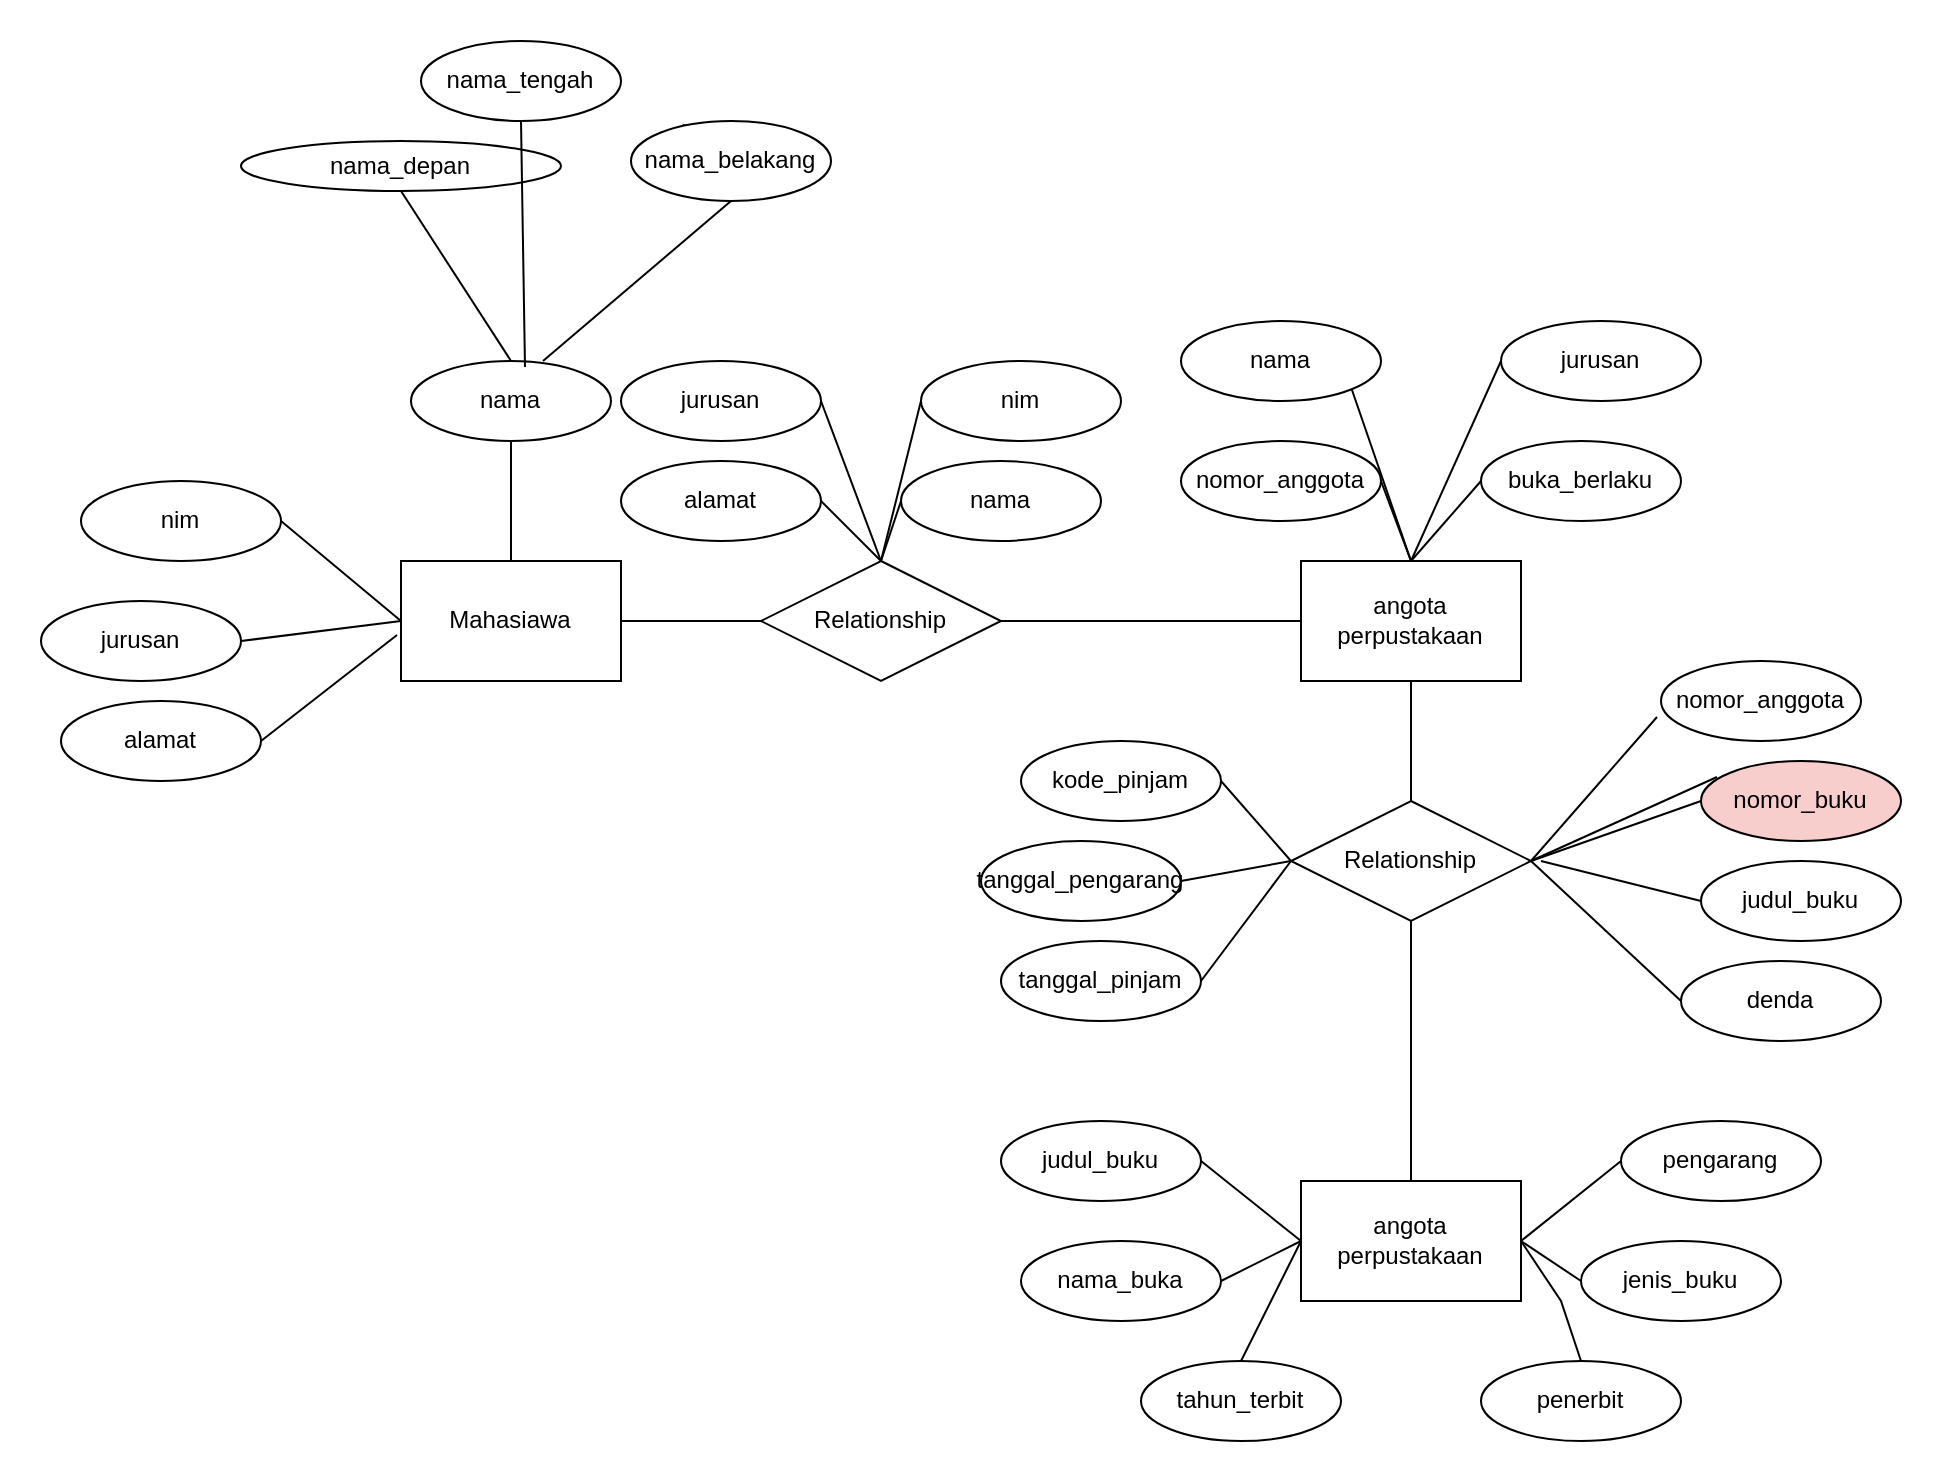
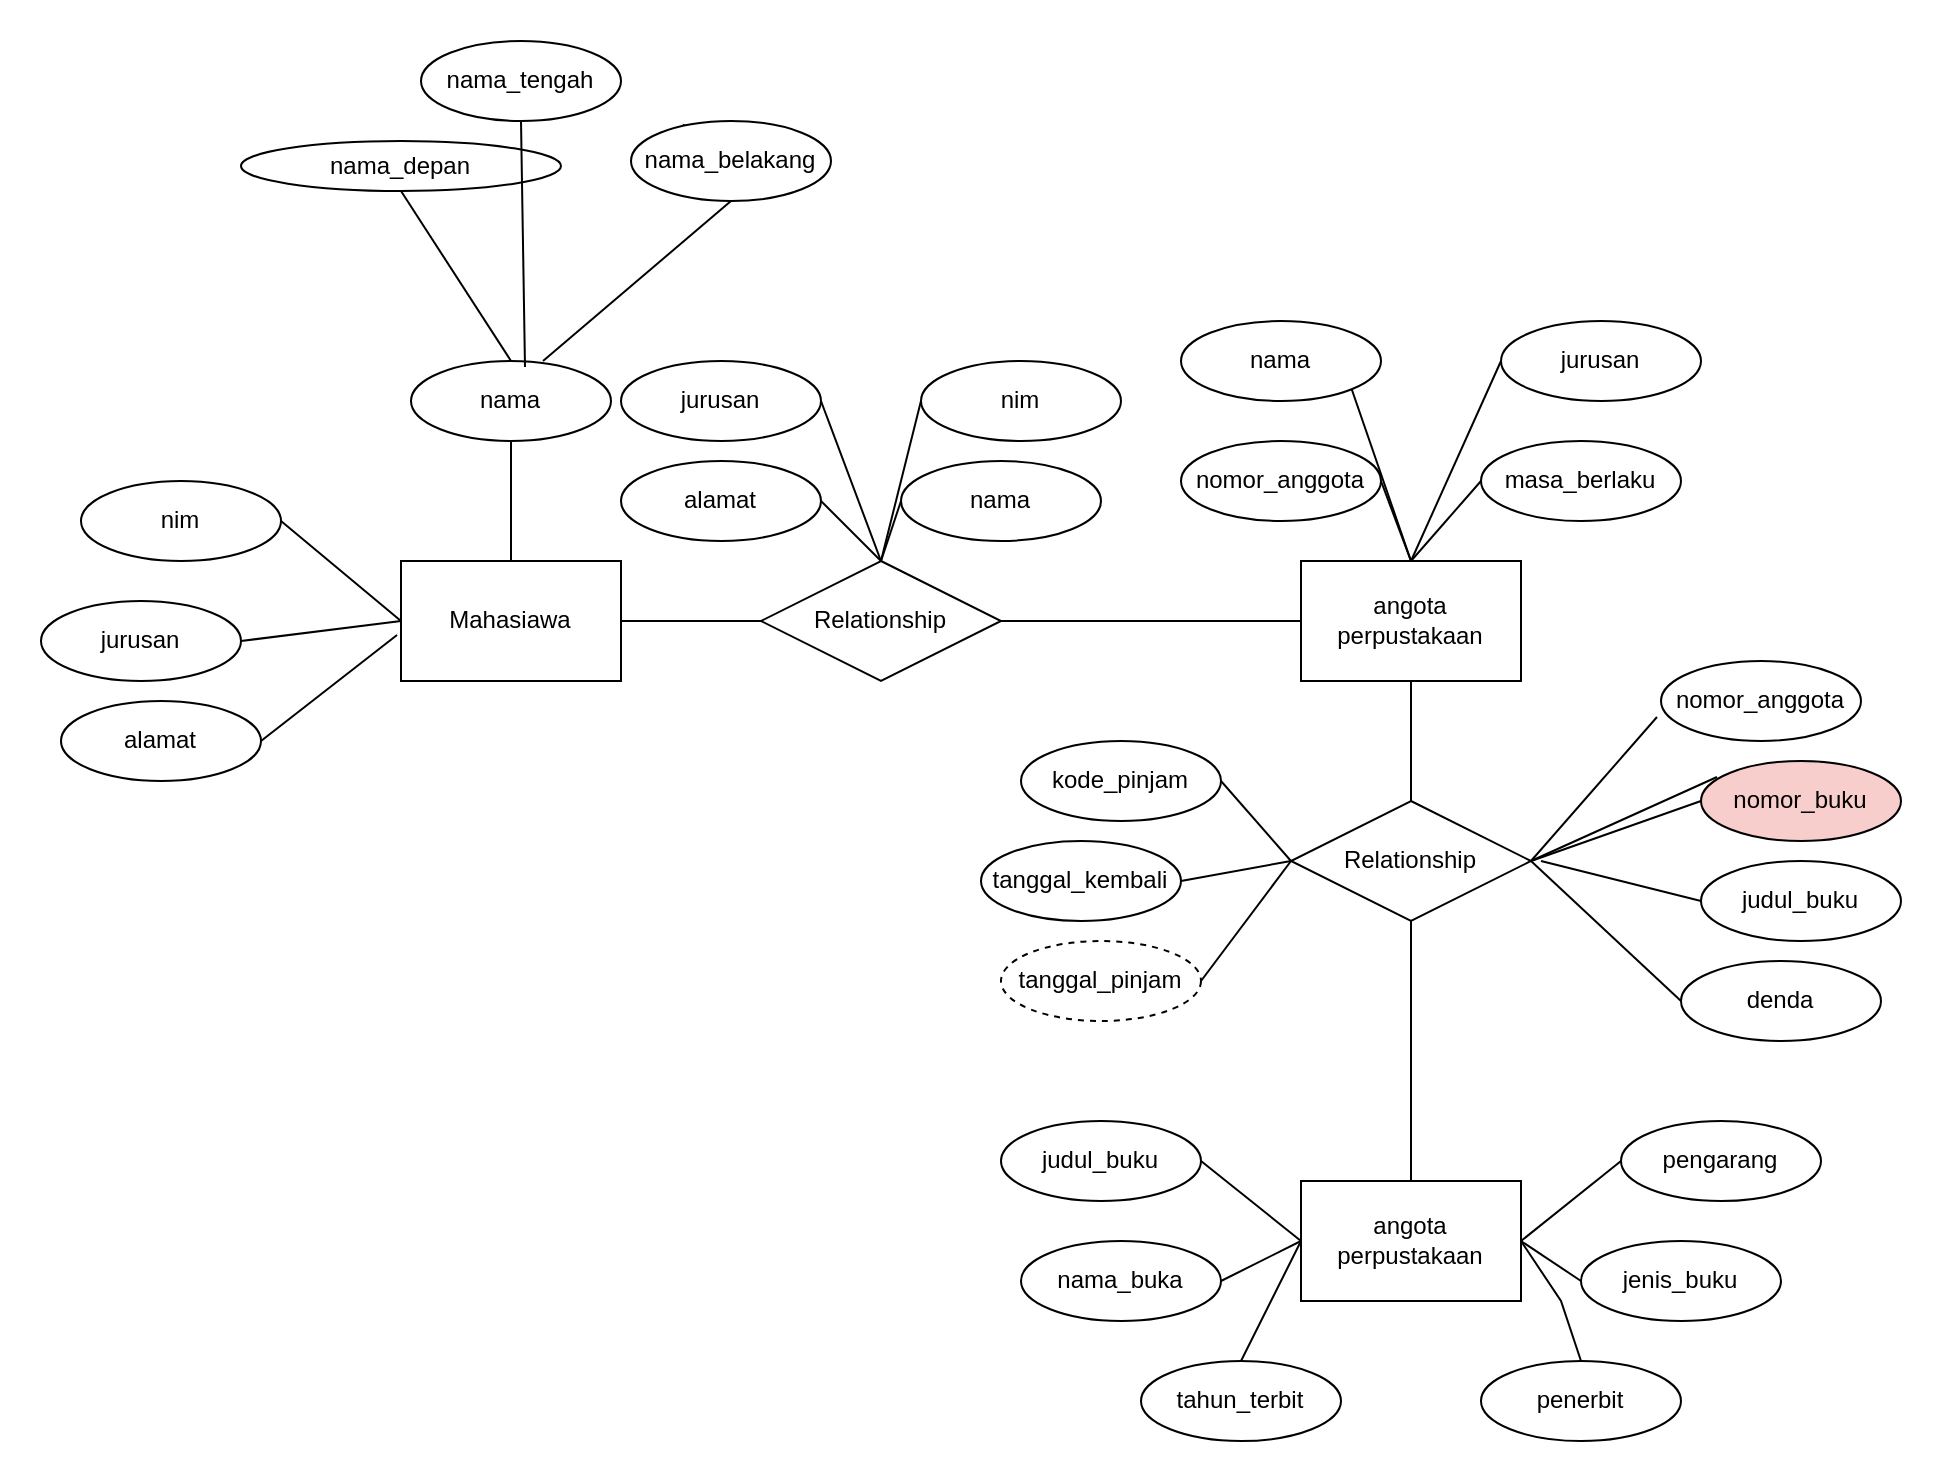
(1581, 481) -> (1581, 481)
(1081, 881) -> (1081, 881)
(1101, 981) -> (1101, 981)
